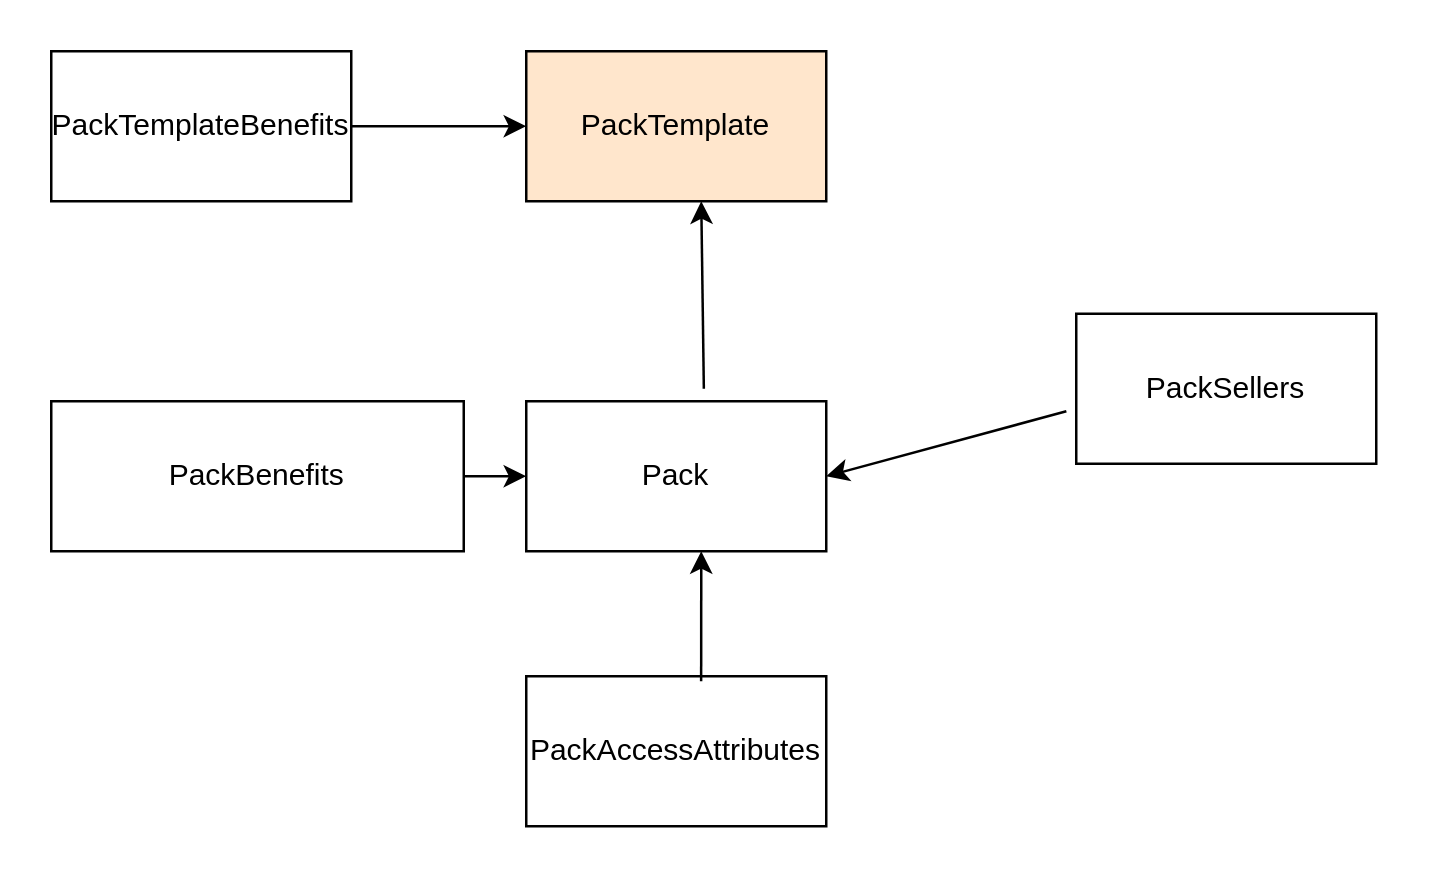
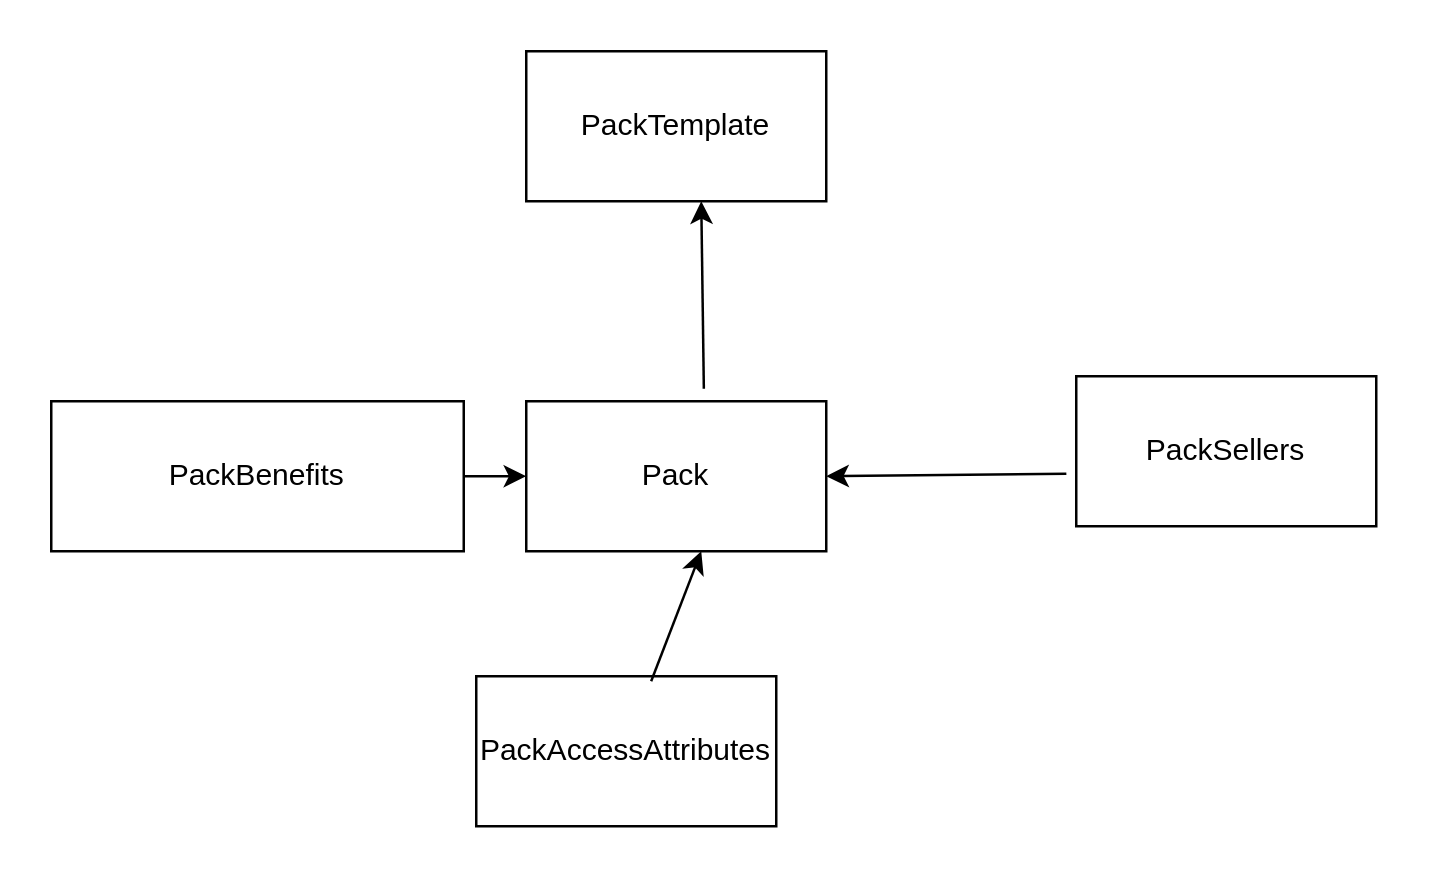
(201, 126) -> none
(430, 126) -> none
(676, 126) -> (676, 126)
(1226, 389) -> (1226, 451)
(676, 751) -> (626, 751)
